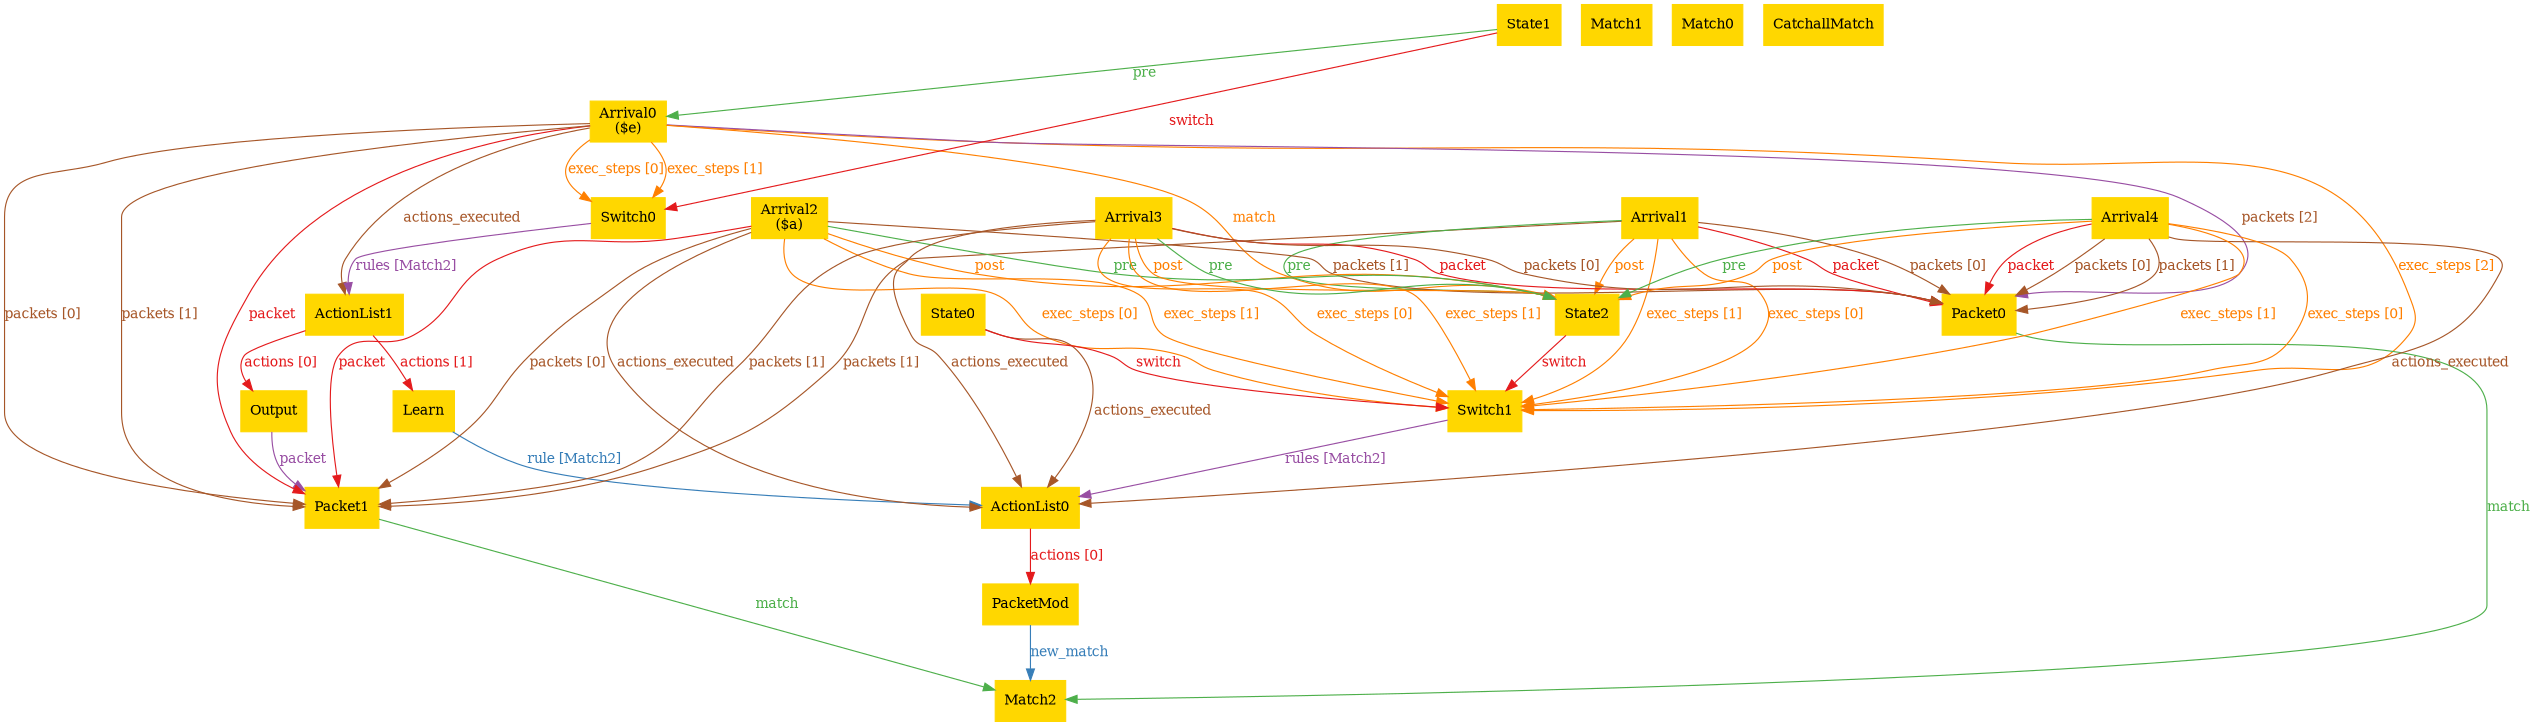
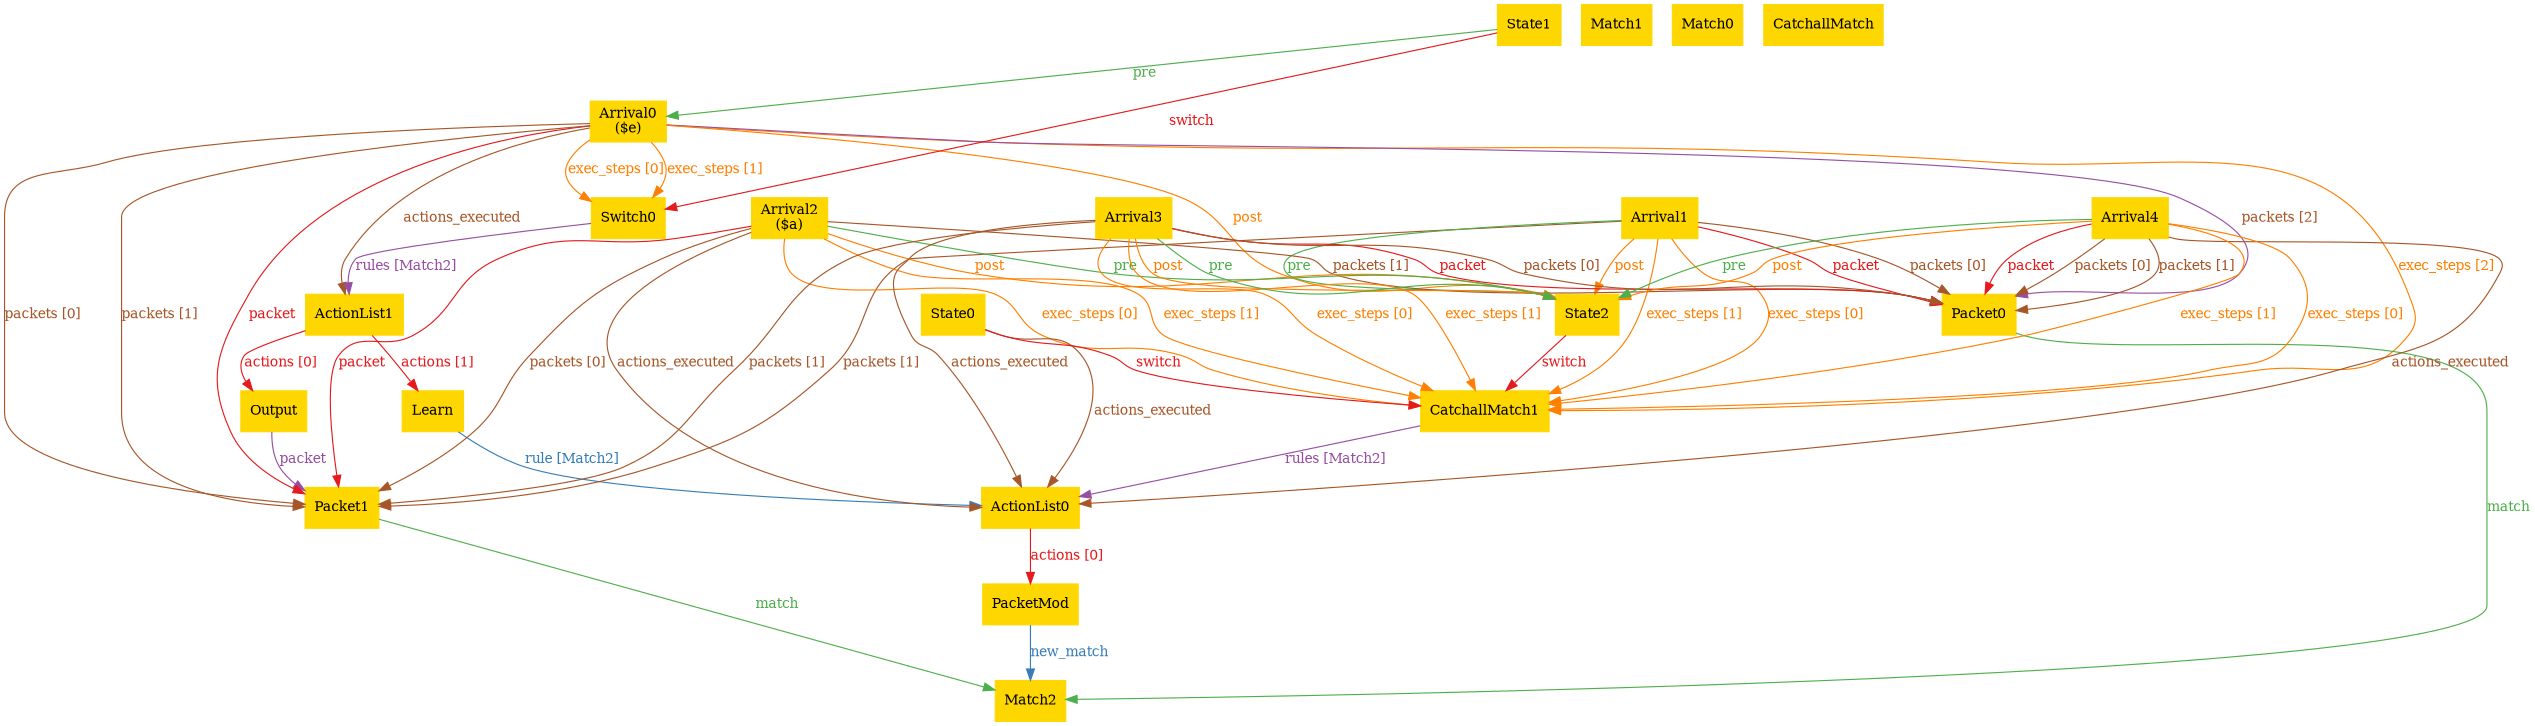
(1254, 218) -> (1247, 218)
(1485, 411) -> (1485, 411)
